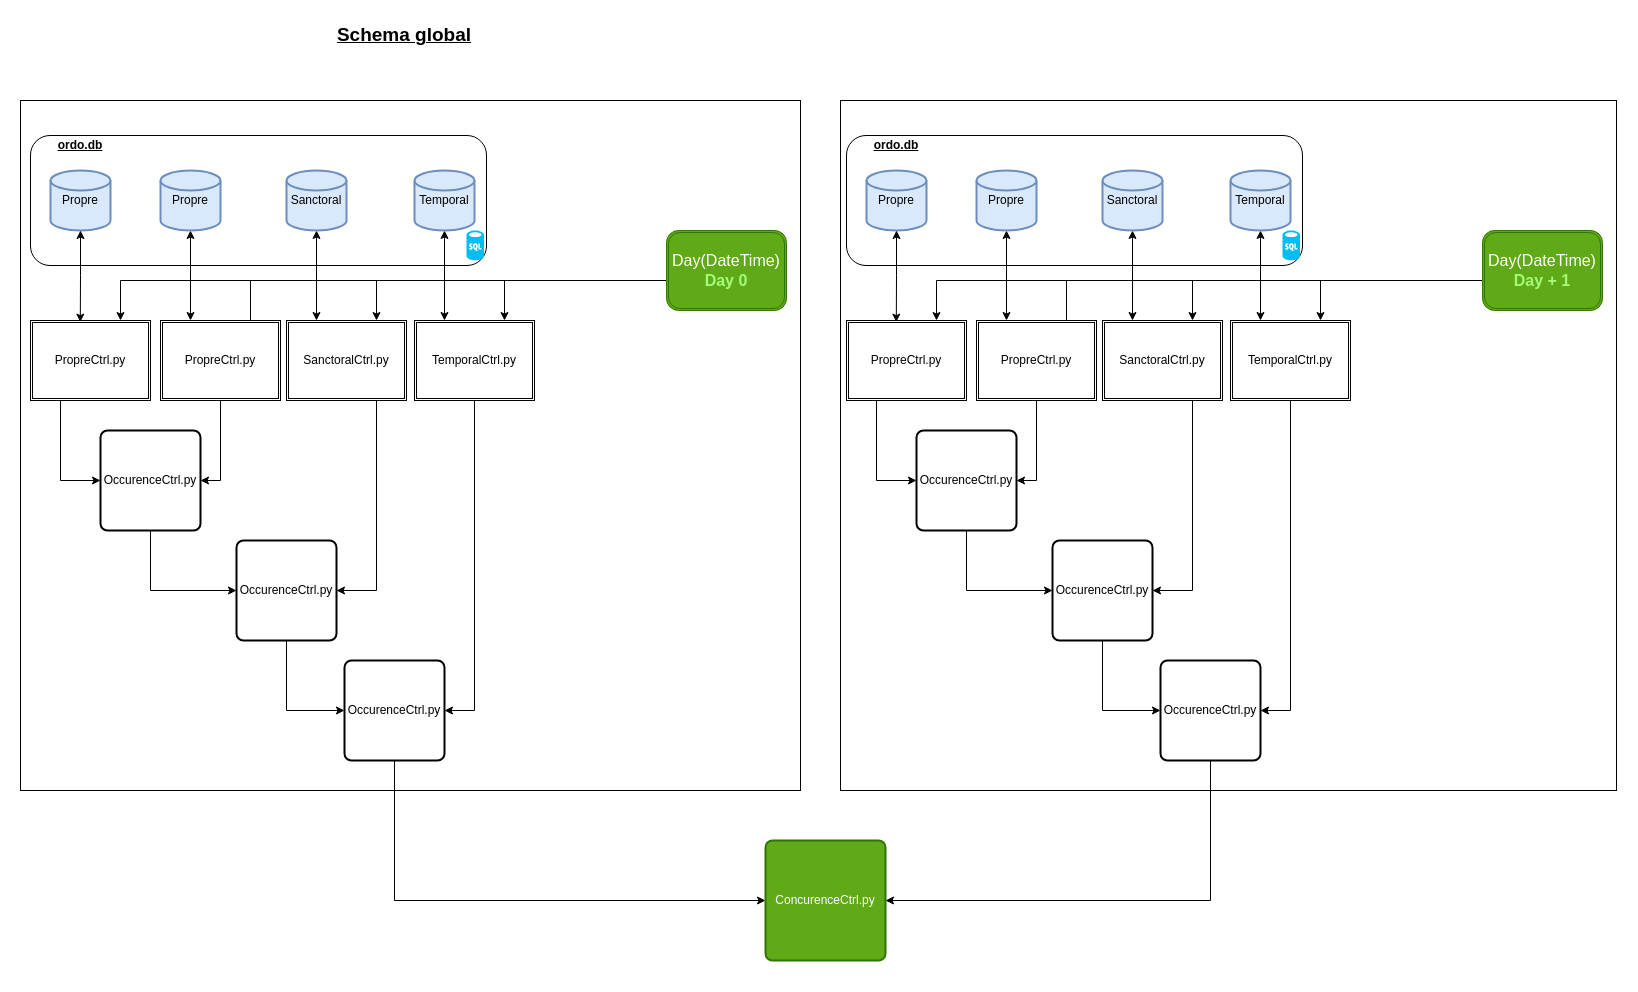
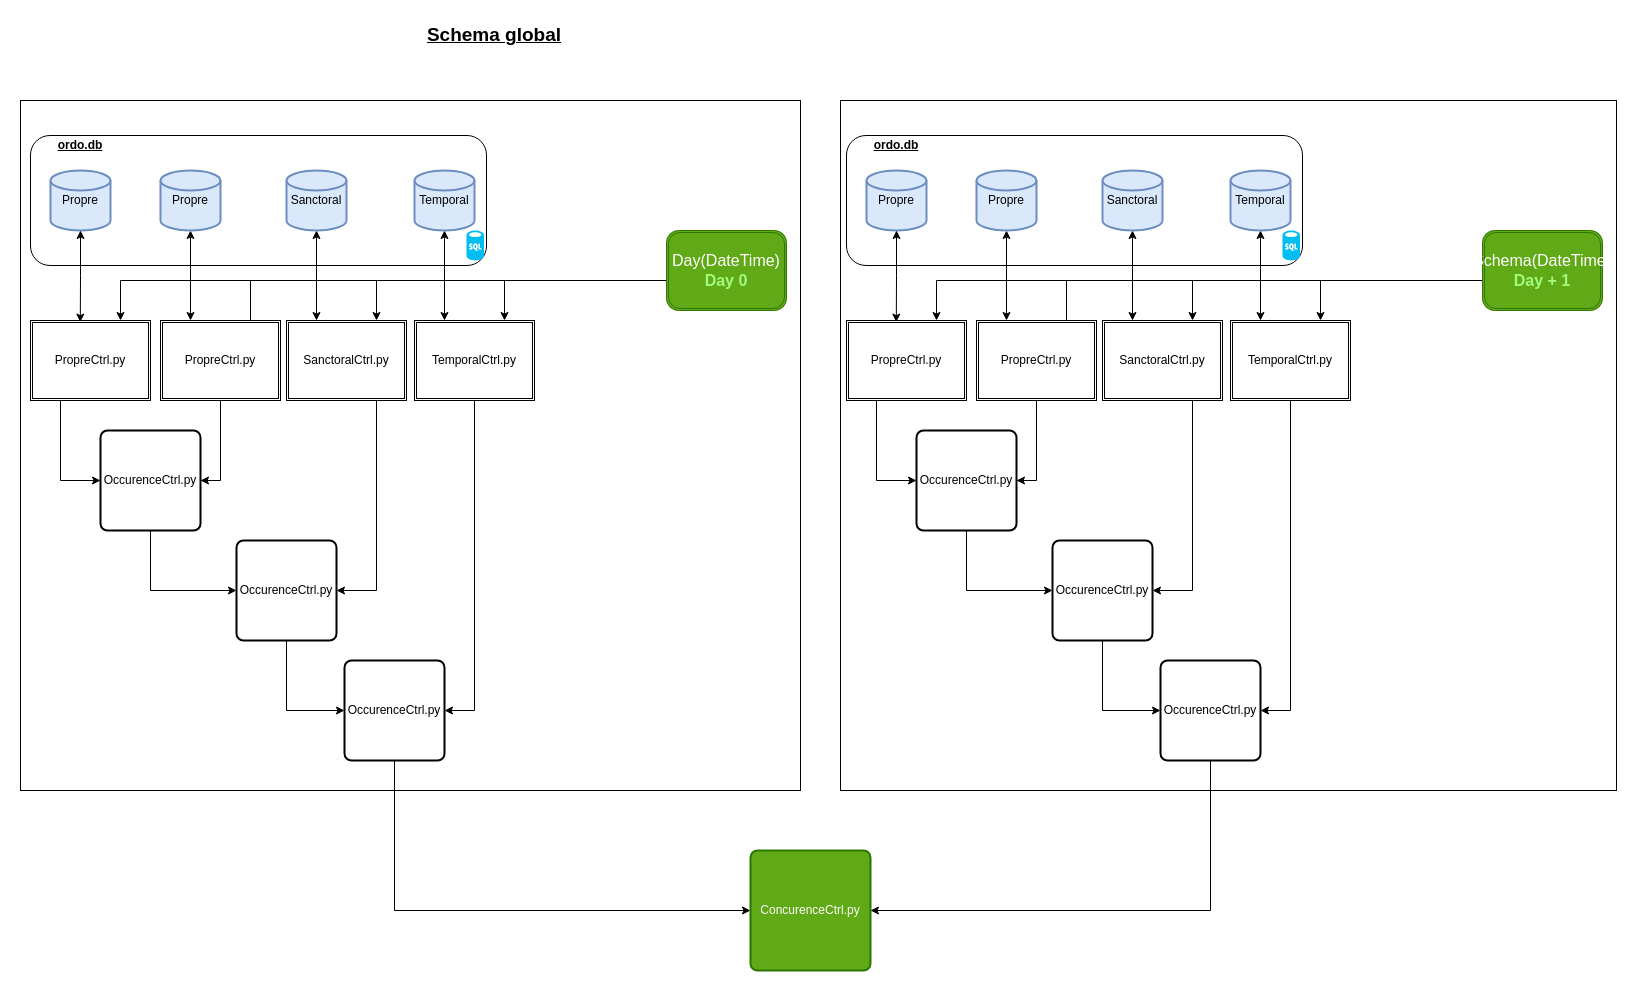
(405, 36) -> (495, 36)
(1543, 271) -> (1543, 271)
(826, 901) -> (811, 911)
